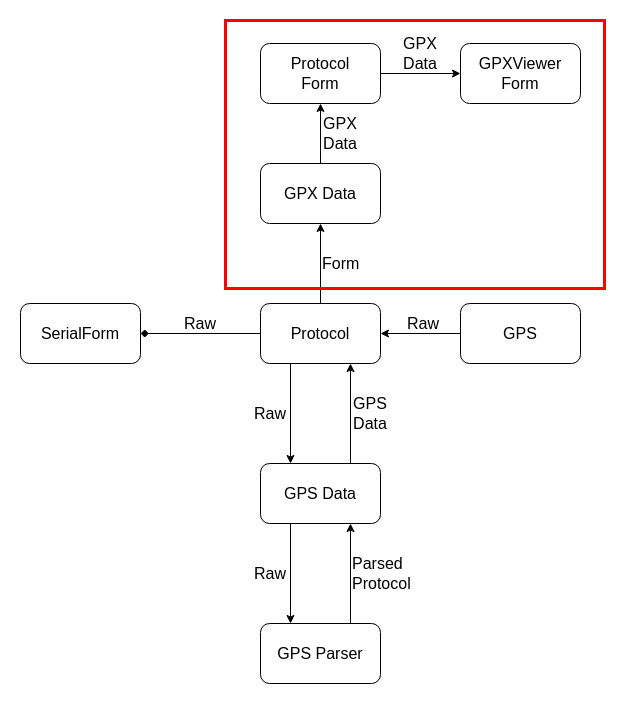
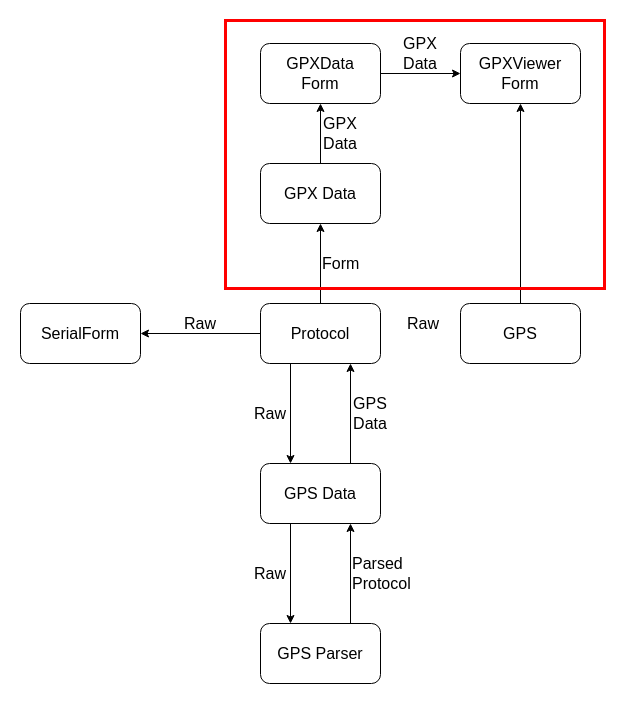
(321, 74) -> (321, 74)
(149, 334) -> (149, 334)
(424, 334) -> (521, 207)
